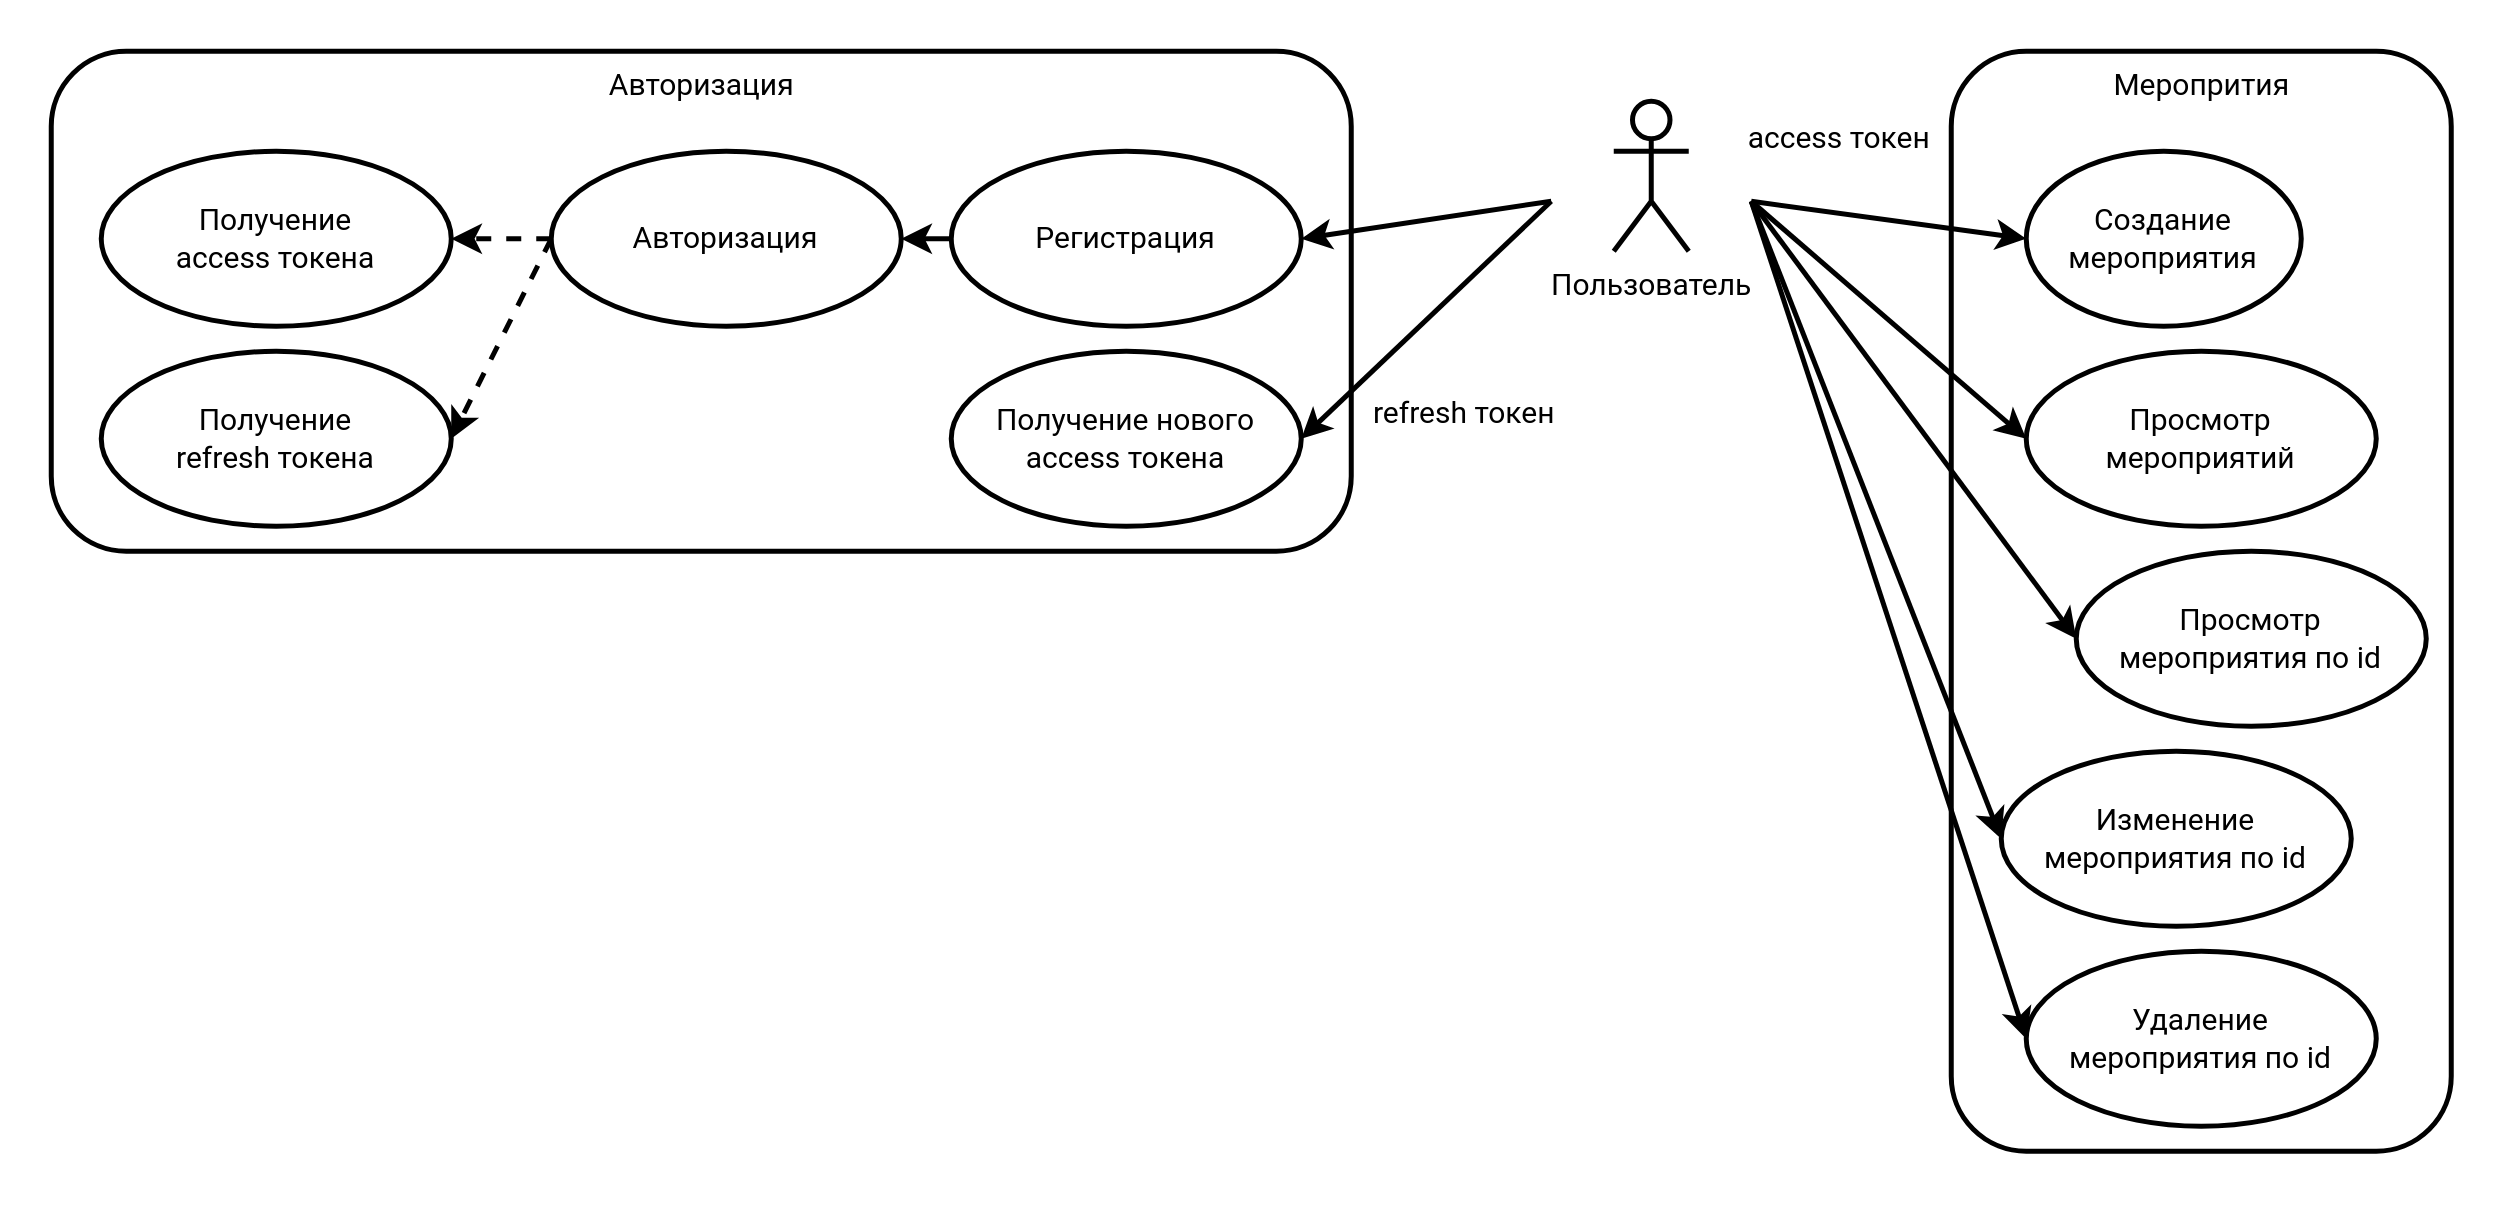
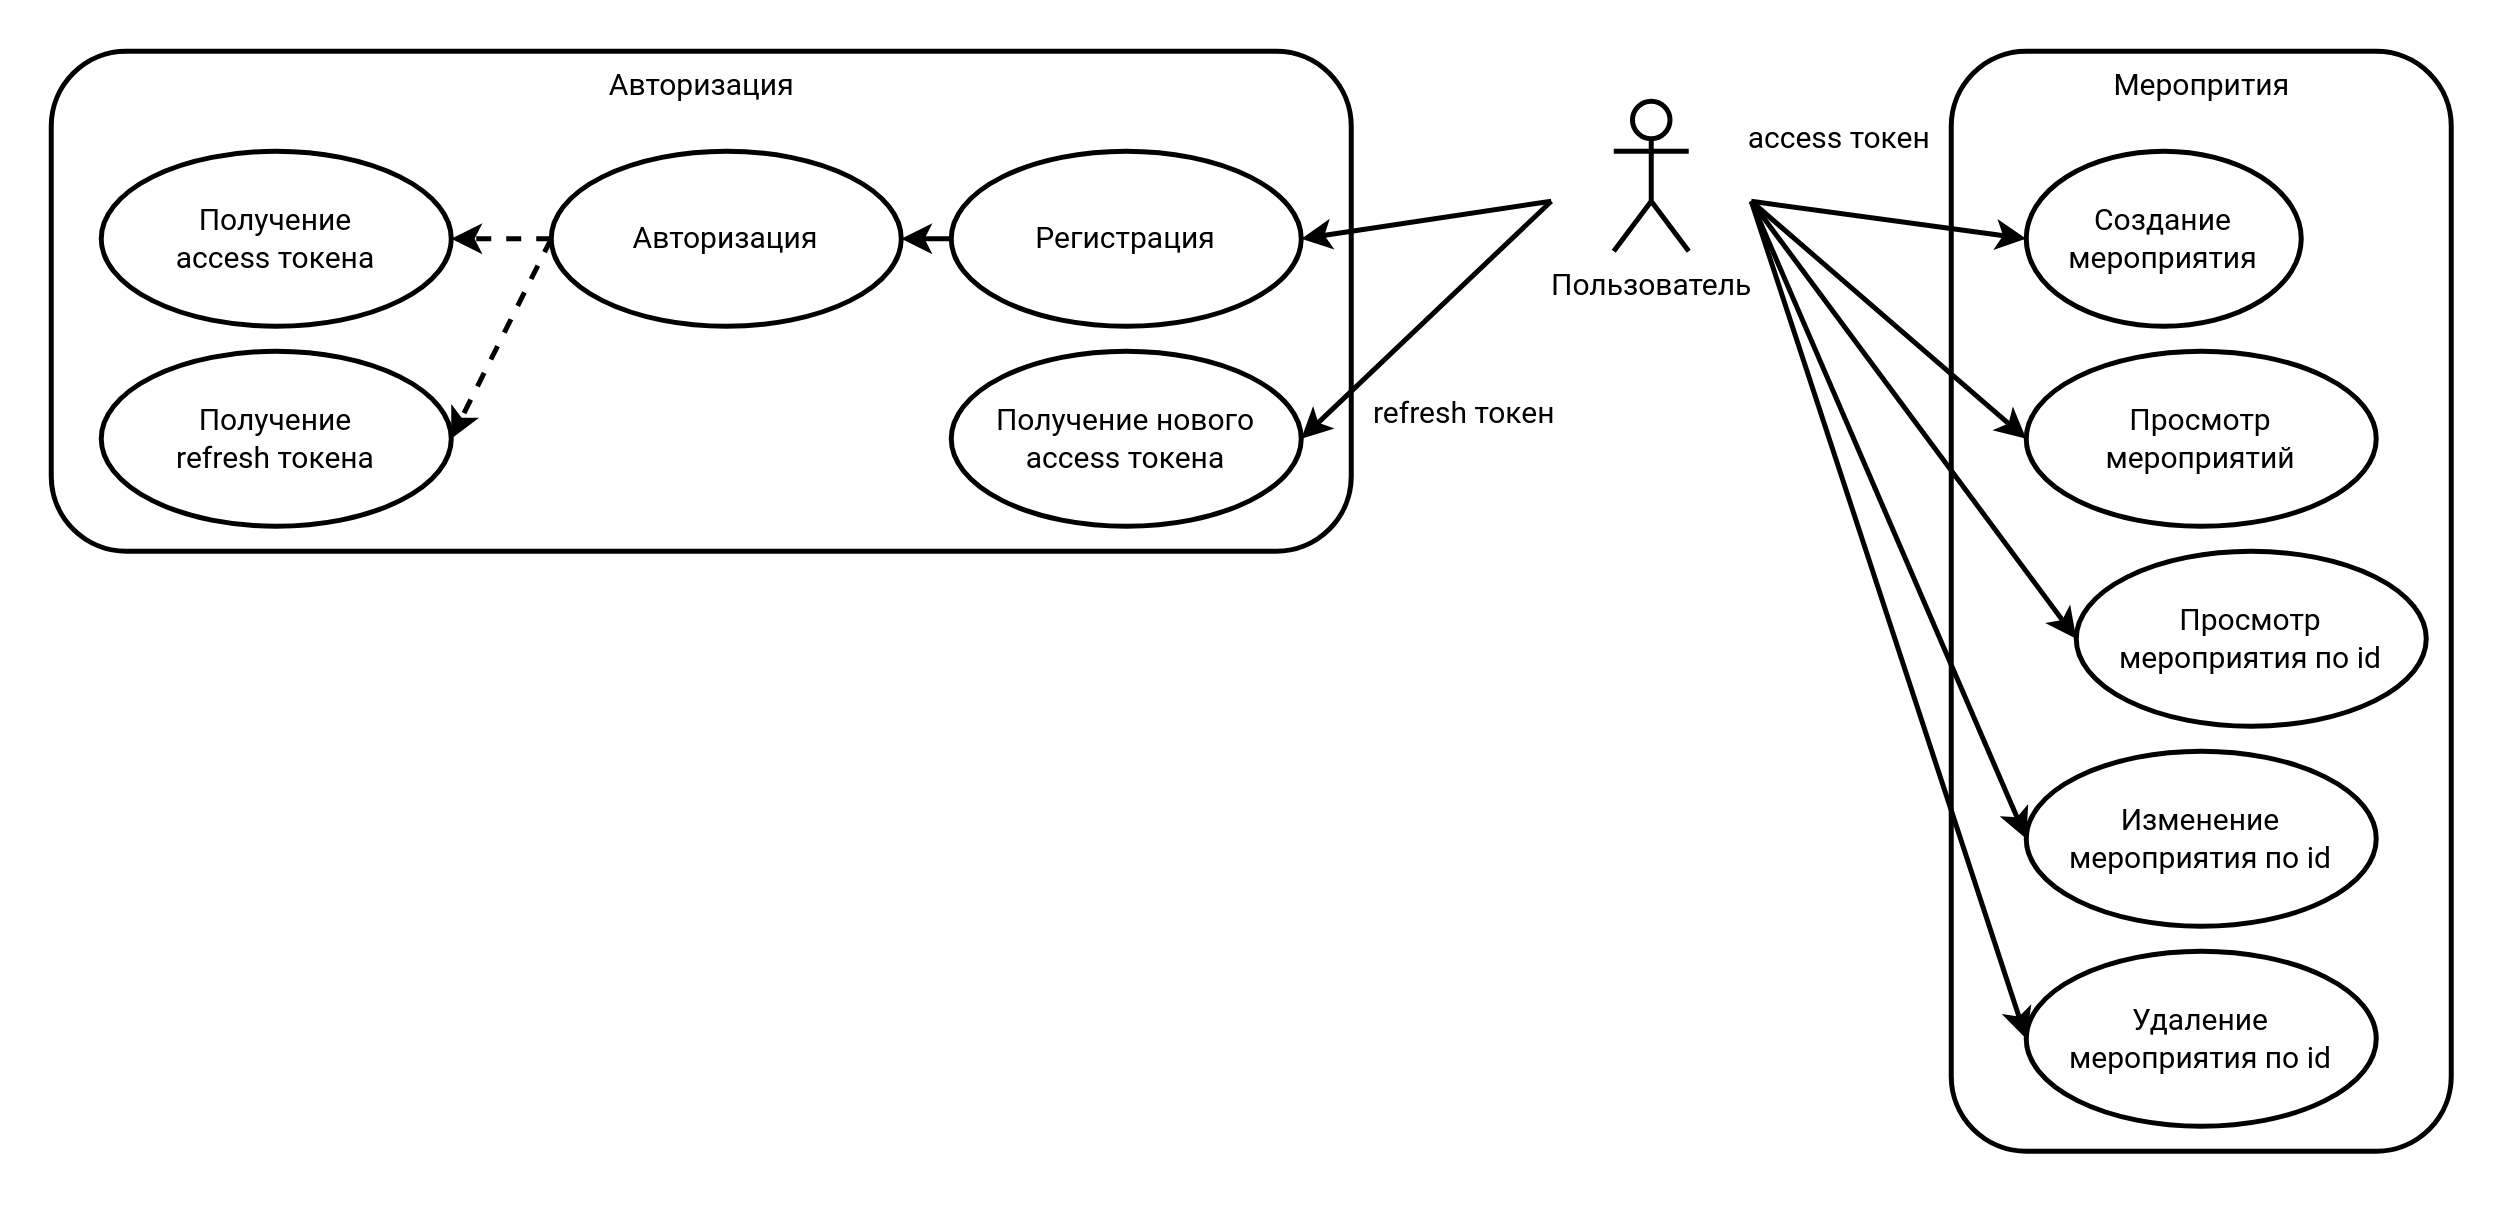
(2176, 839) -> (2201, 839)
